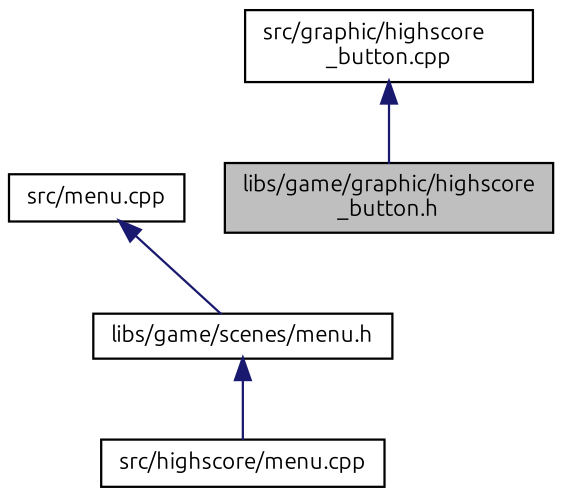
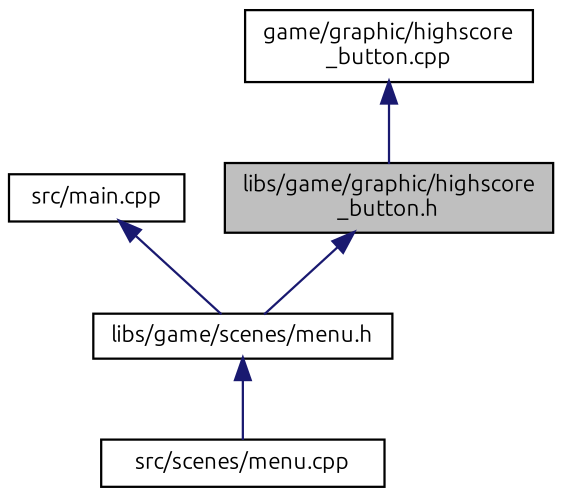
(389, 46) -> (389, 46)
(97, 198) -> (97, 198)
none -> (301, 281)
(243, 463) -> (243, 463)
